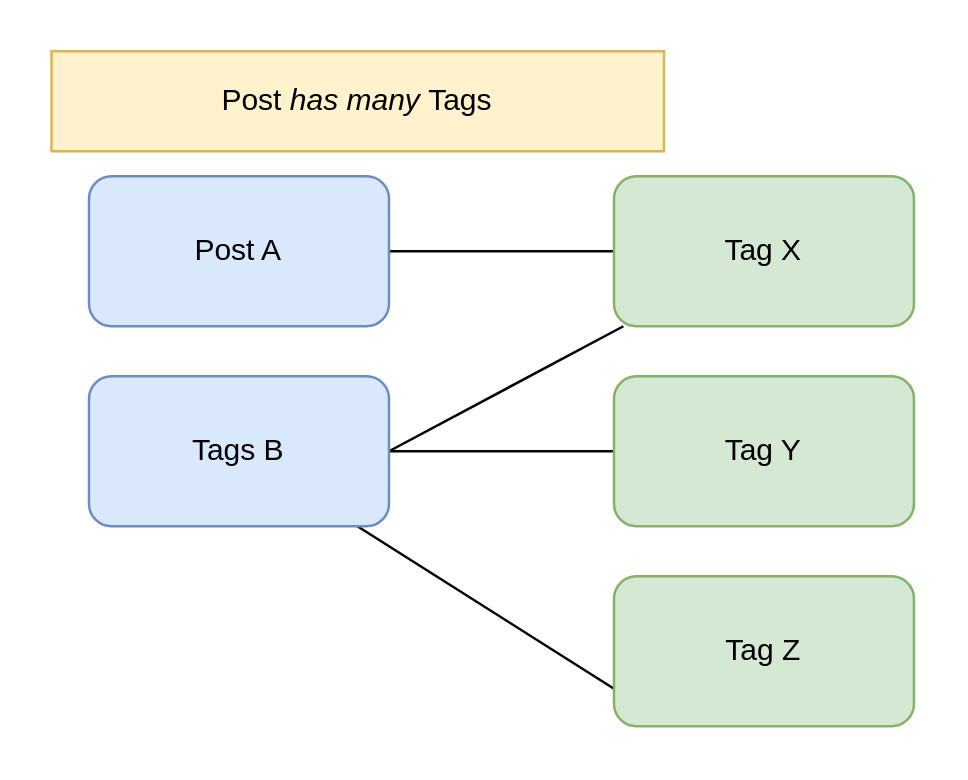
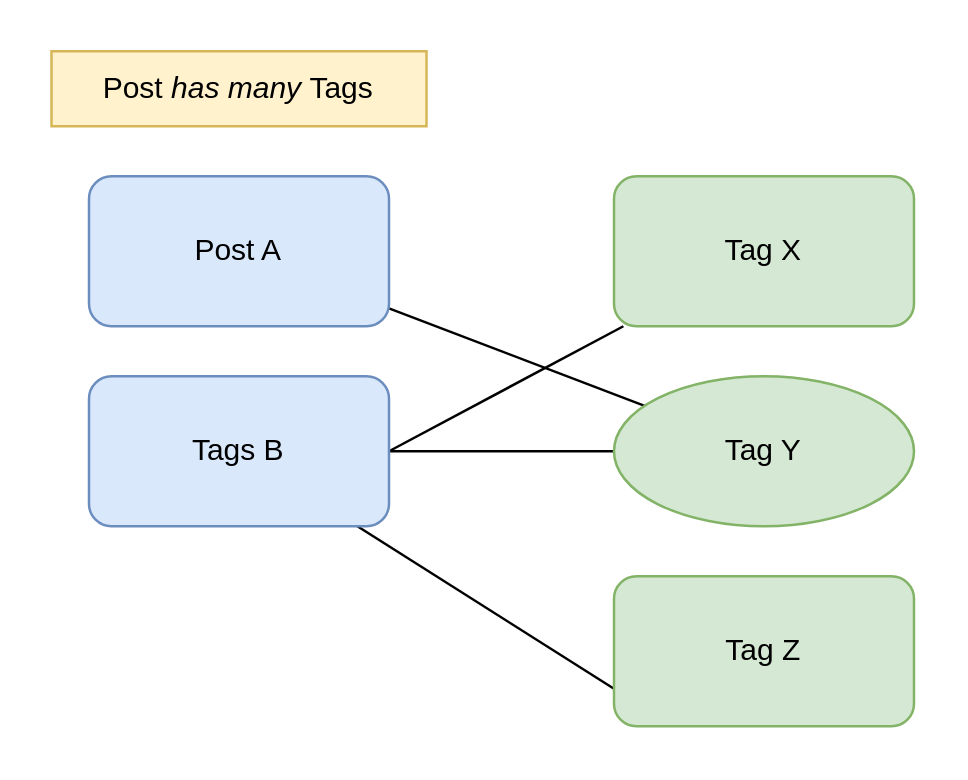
(358, 101) -> (239, 89)
(501, 251) -> (464, 337)
(764, 451) -> (764, 451)
